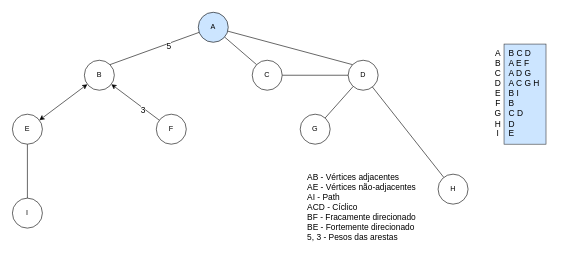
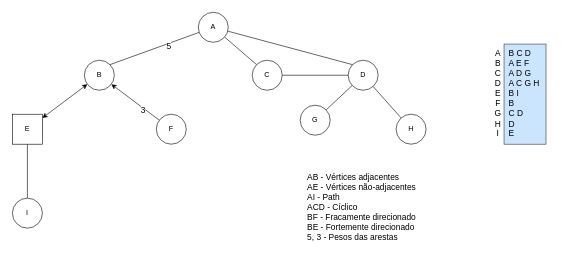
(213, 27) -> (213, 27)
(27, 129) -> (27, 129)
(315, 129) -> (315, 120)
(453, 189) -> (411, 129)
